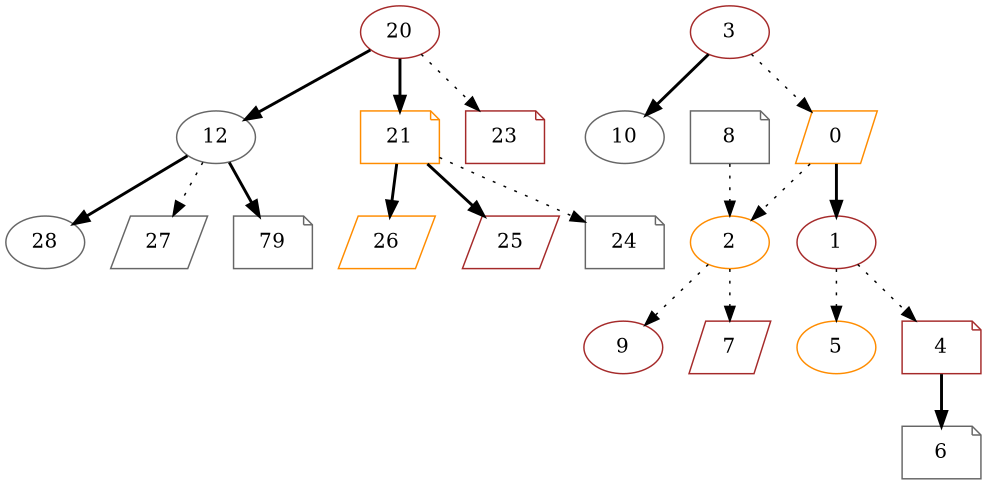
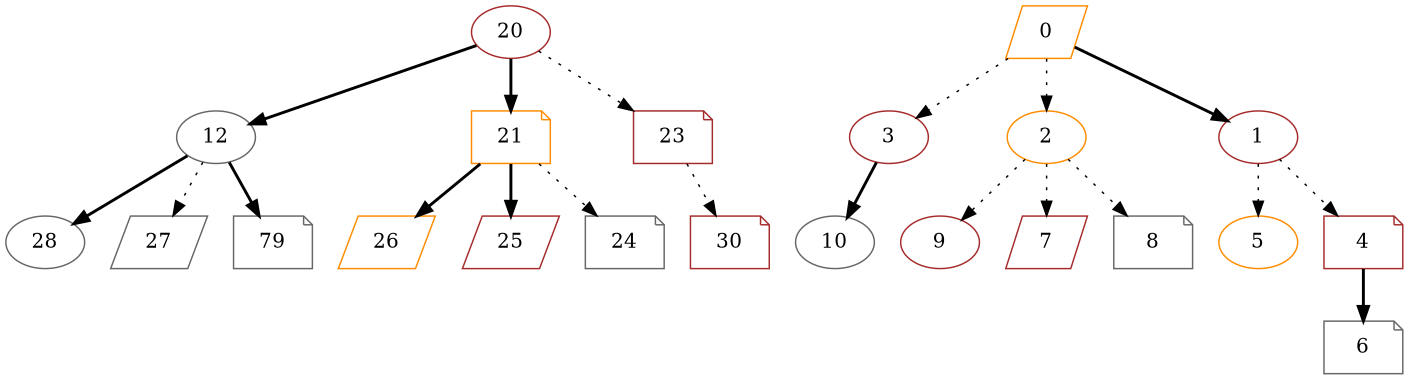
(776, 78) -> (969, 84)
(730, 183) -> (1092, 182)
none -> (730, 242)
